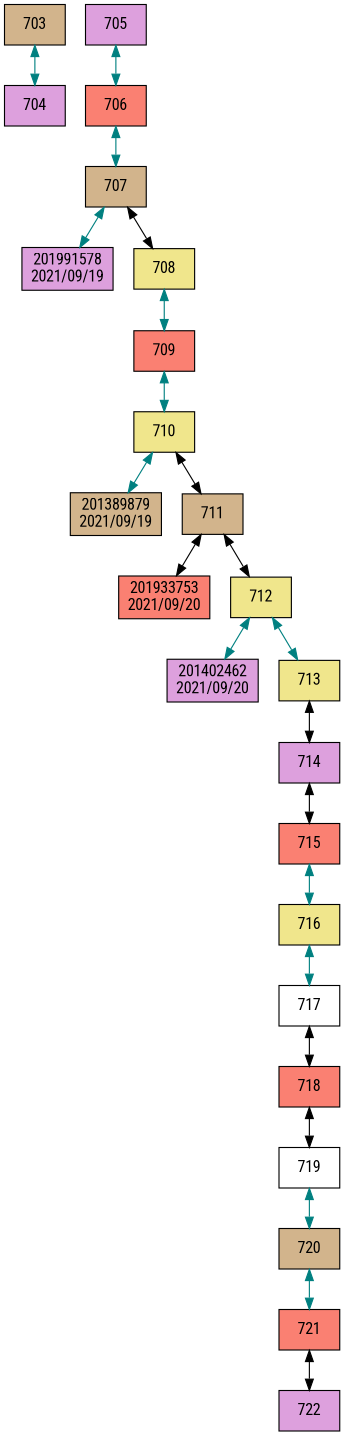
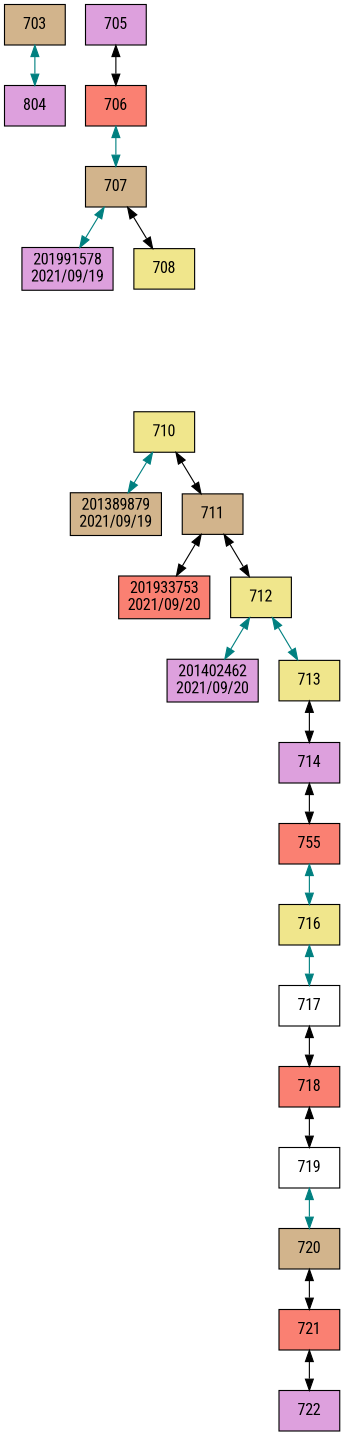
(116, 65) -> (116, 65)
(35, 106) -> (35, 106)
(164, 351) -> none
(309, 844) -> (309, 844)
(309, 1289) -> (309, 1289)
